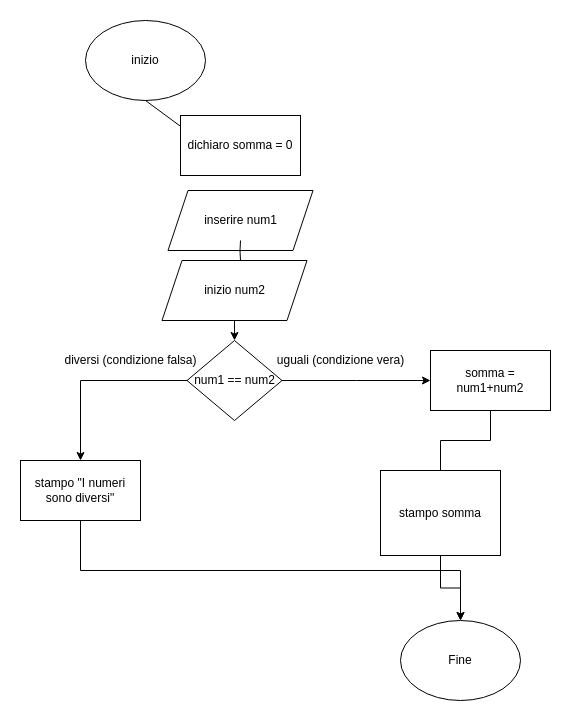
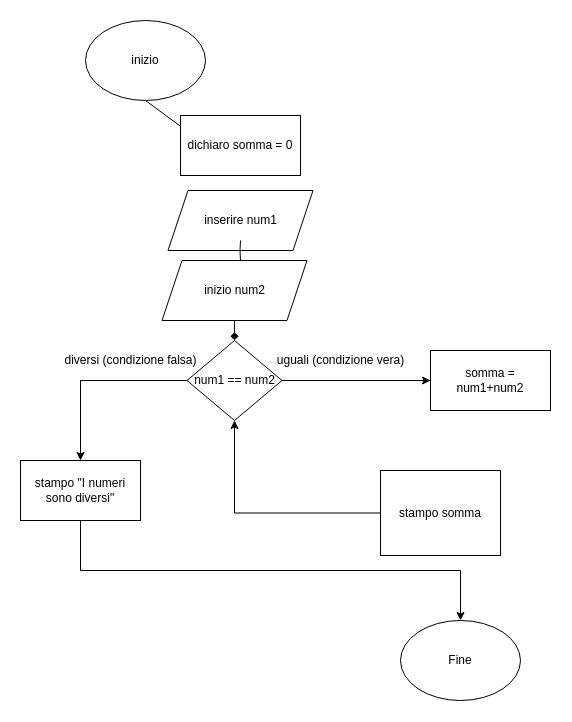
(235, 332) -> (235, 332)
(466, 441) -> (429, 381)
(441, 581) -> (265, 513)
